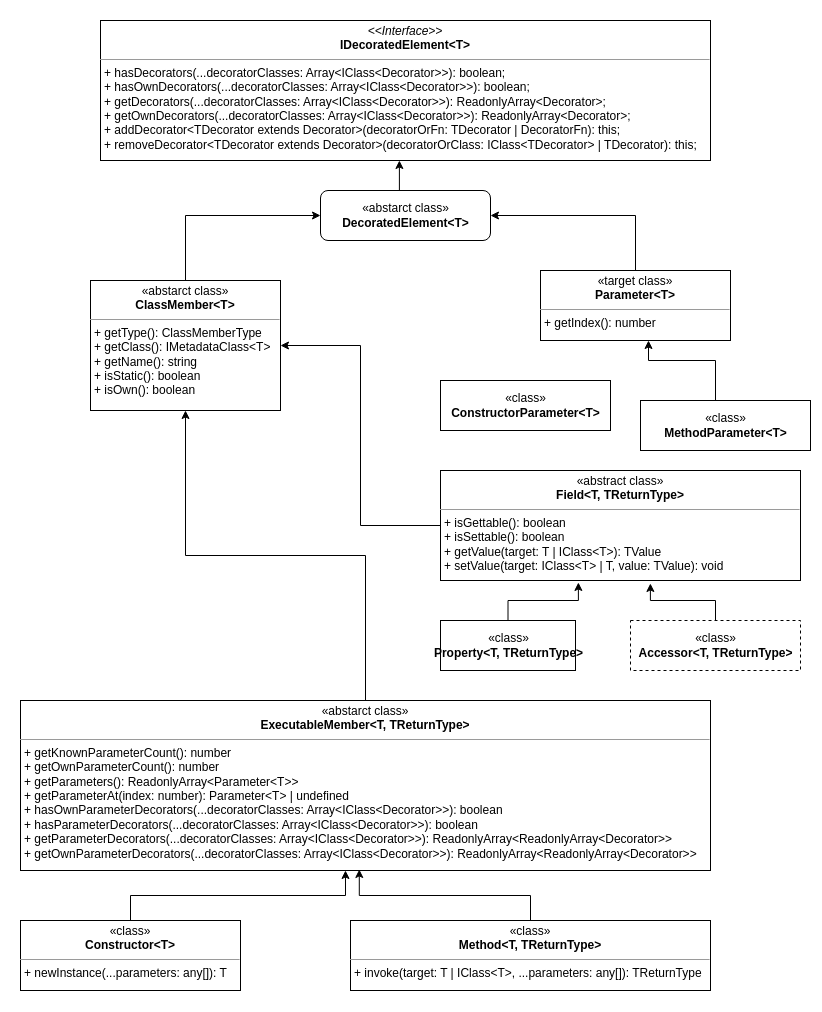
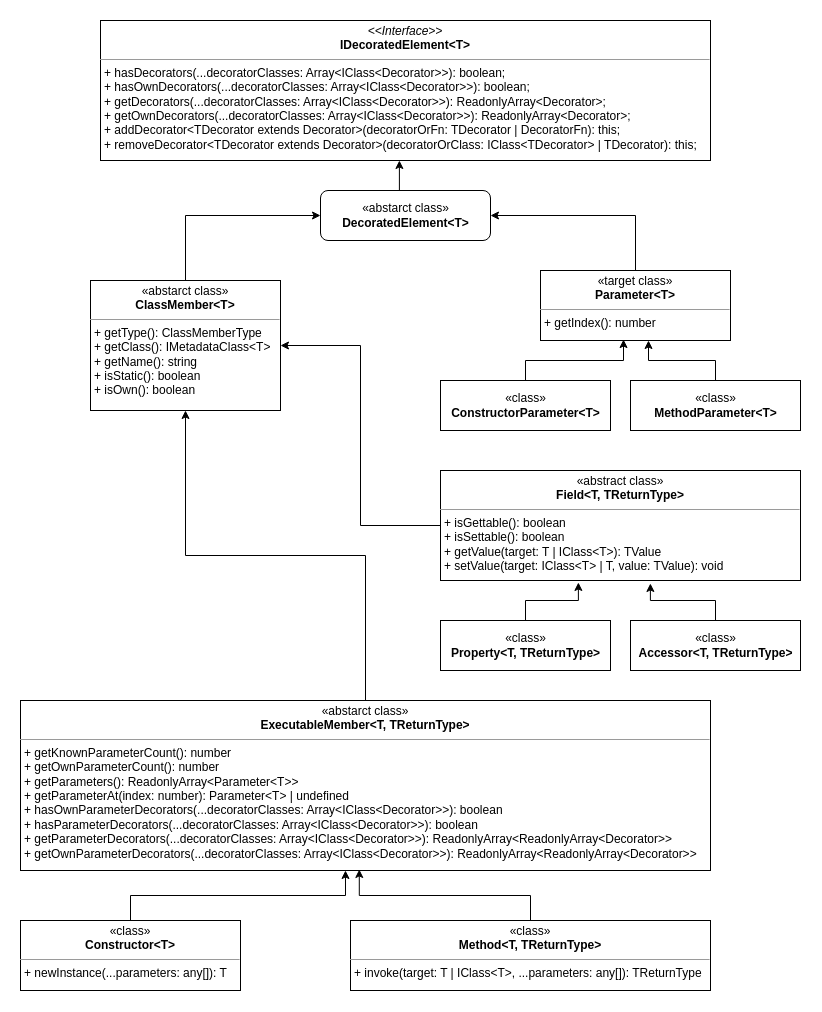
none -> (572, 361)
(726, 426) -> (716, 406)
(508, 646) -> (526, 646)
(716, 646) -> (716, 646)
